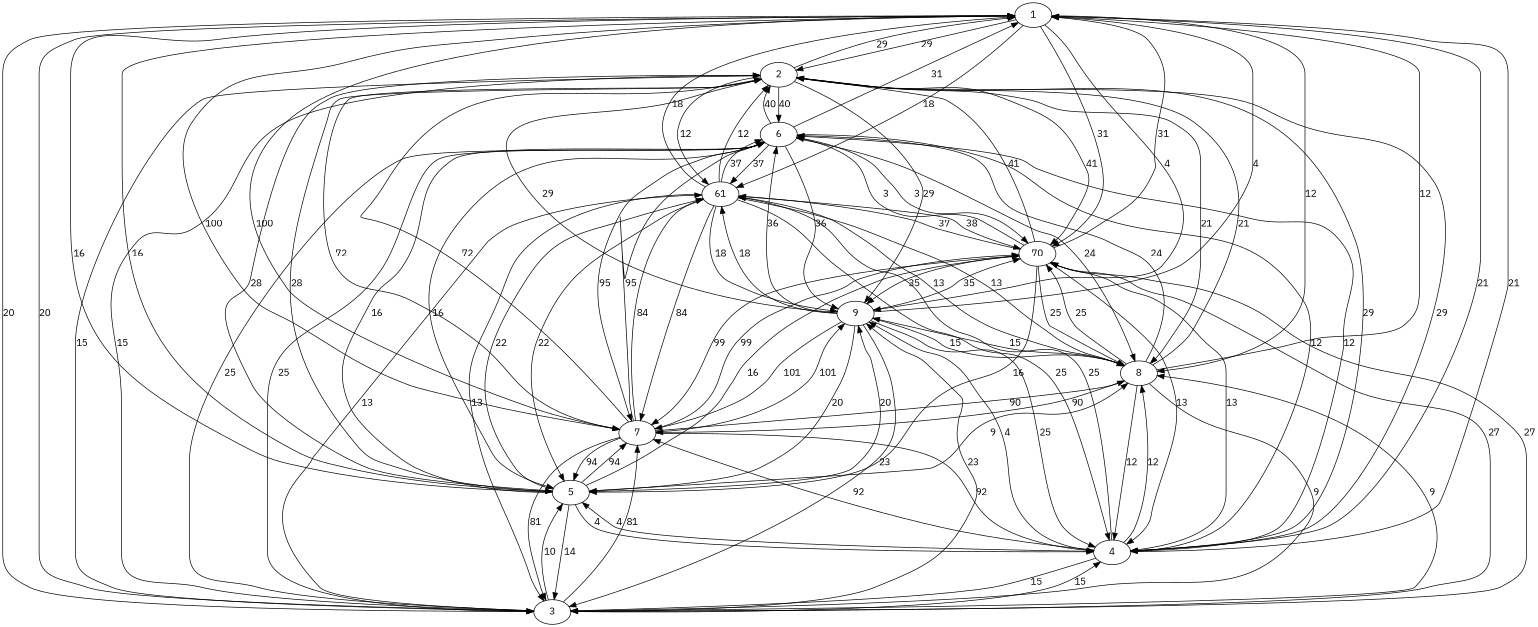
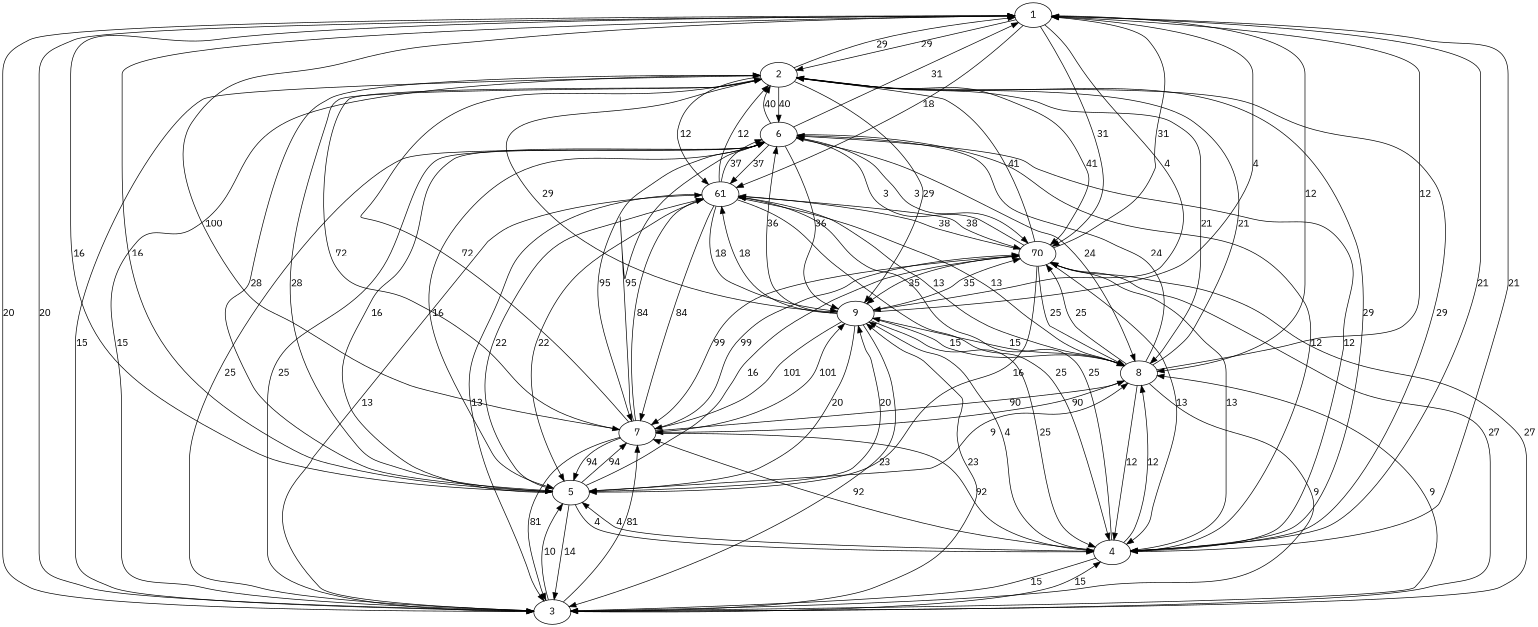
(781, 48) -> none
(376, 79) -> none
(944, 224) -> (944, 224)
